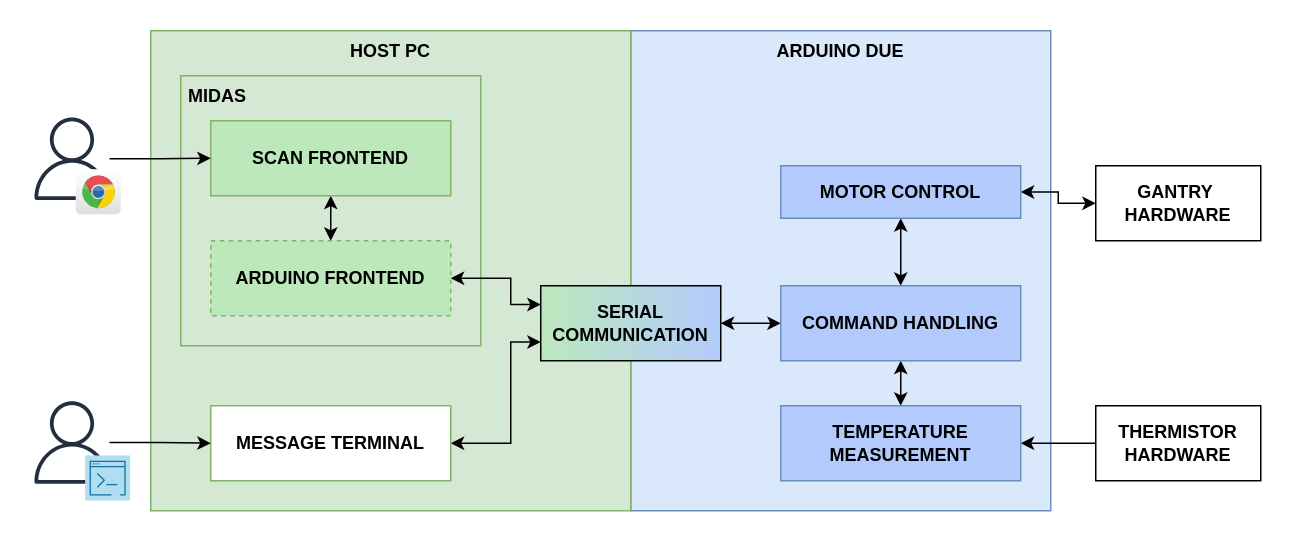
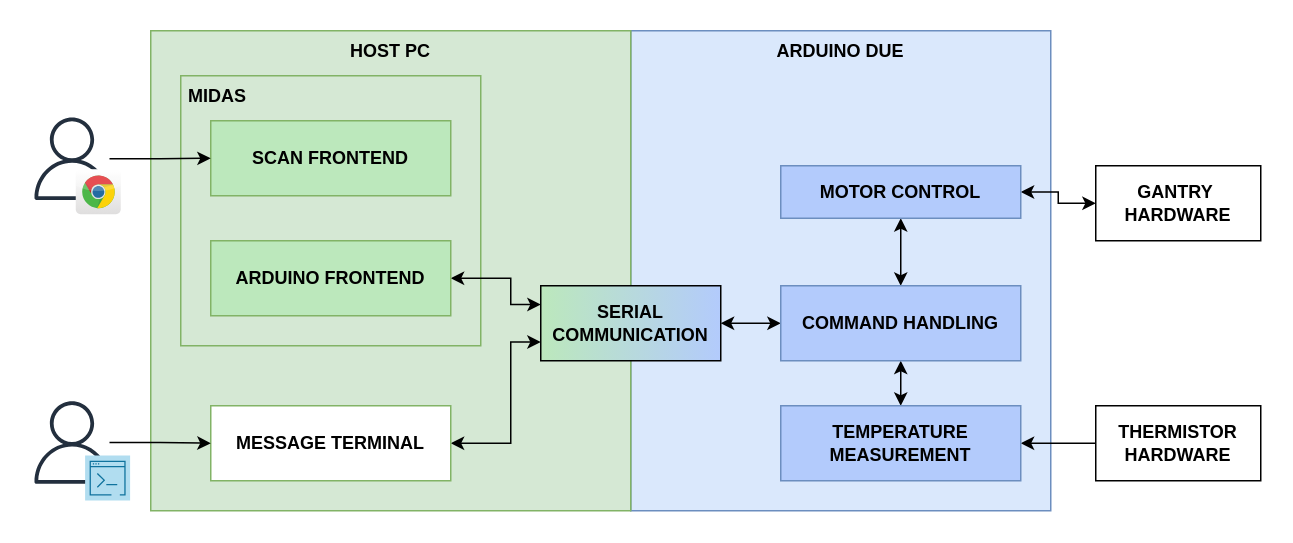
(331, 219) -> none
(331, 278) -> (331, 278)
